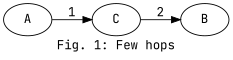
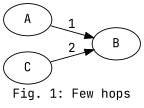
(67, 20) -> (68, 31)
